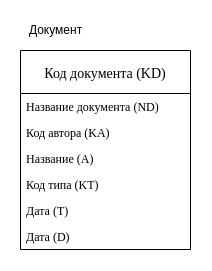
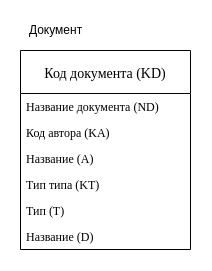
(67, 185) -> (67, 185)
(51, 211) -> (48, 211)
(51, 237) -> (65, 237)
